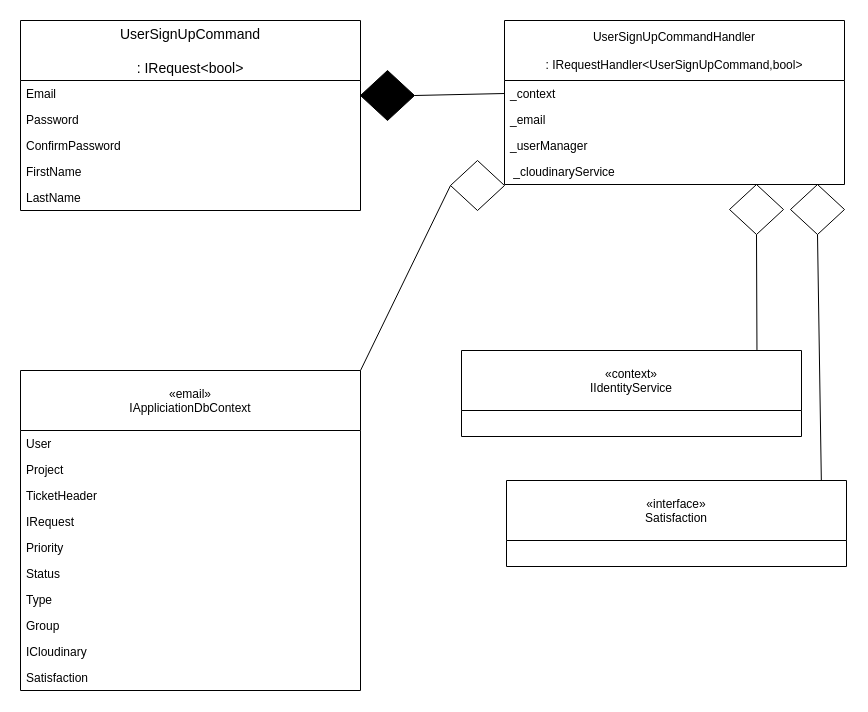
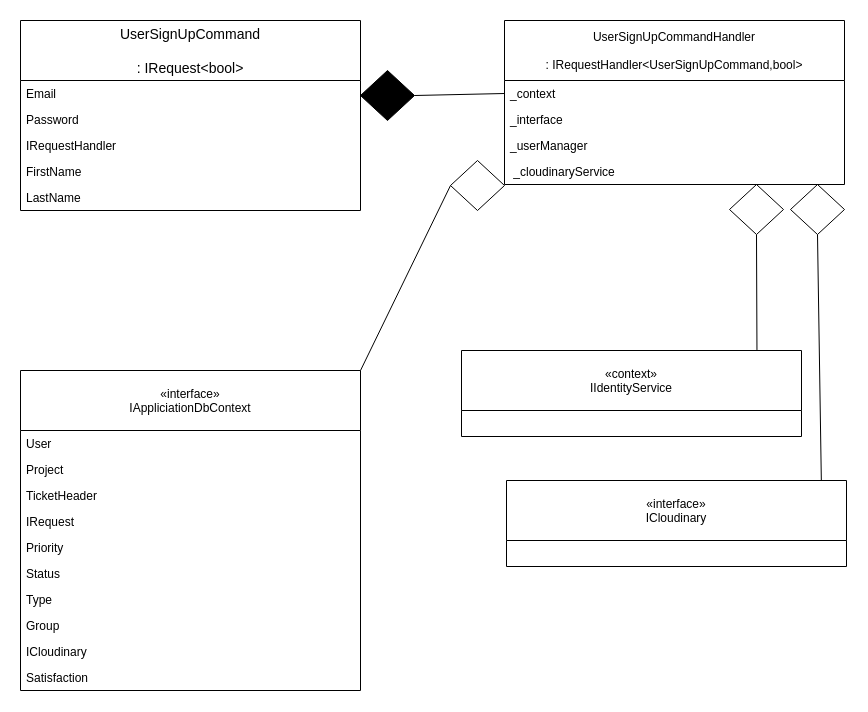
(527, 120) -> (542, 120)
(75, 146) -> (75, 146)
(190, 394) -> (190, 394)
(676, 504) -> (676, 504)
